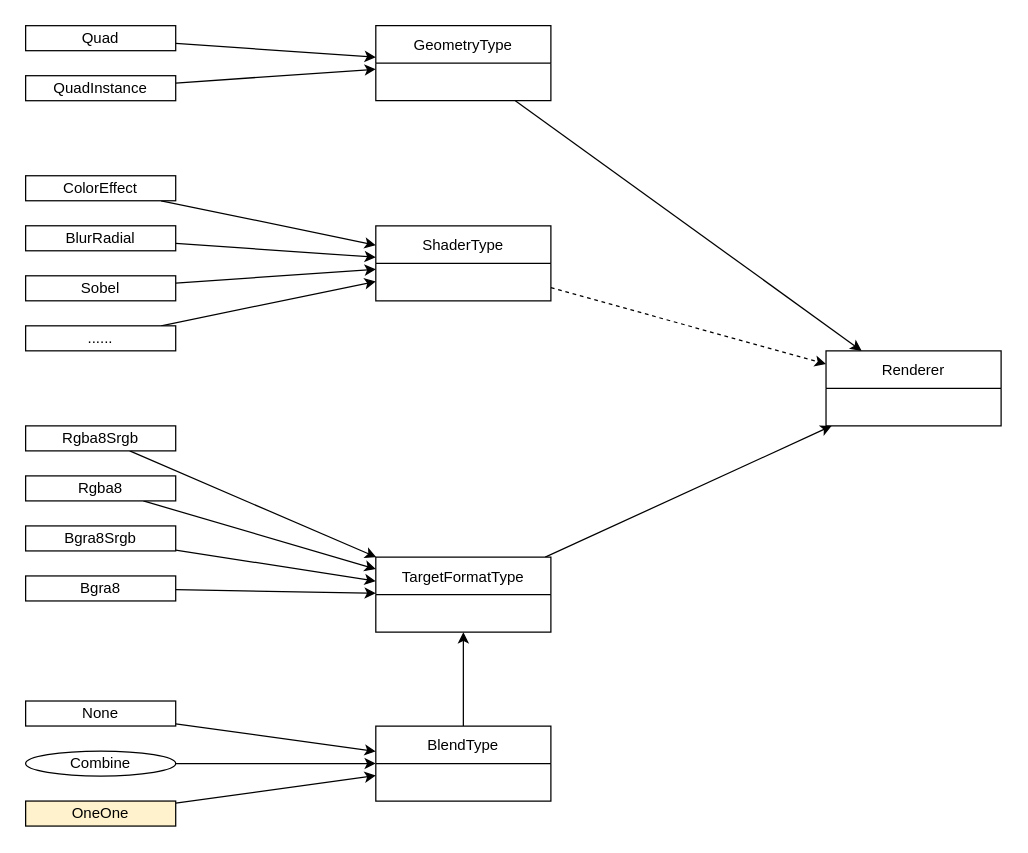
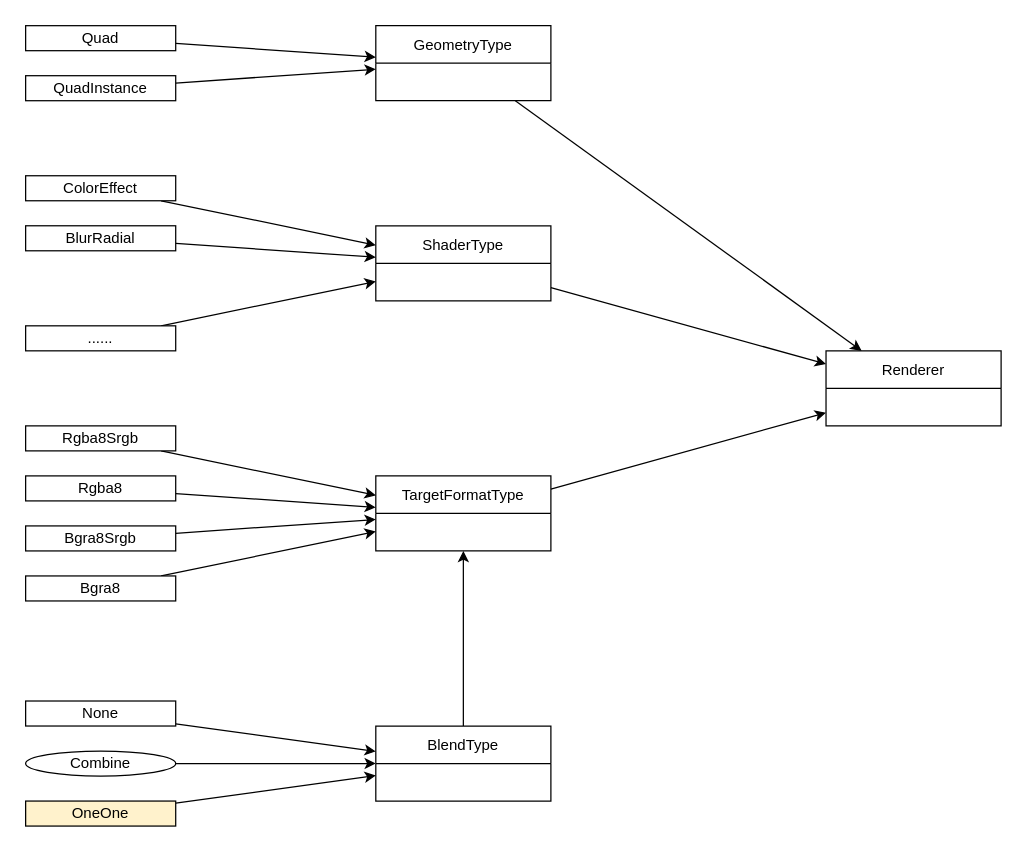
(272, 276) -> none
(101, 288) -> none
(685, 325) -> (685, 325)
(463, 594) -> (463, 513)
